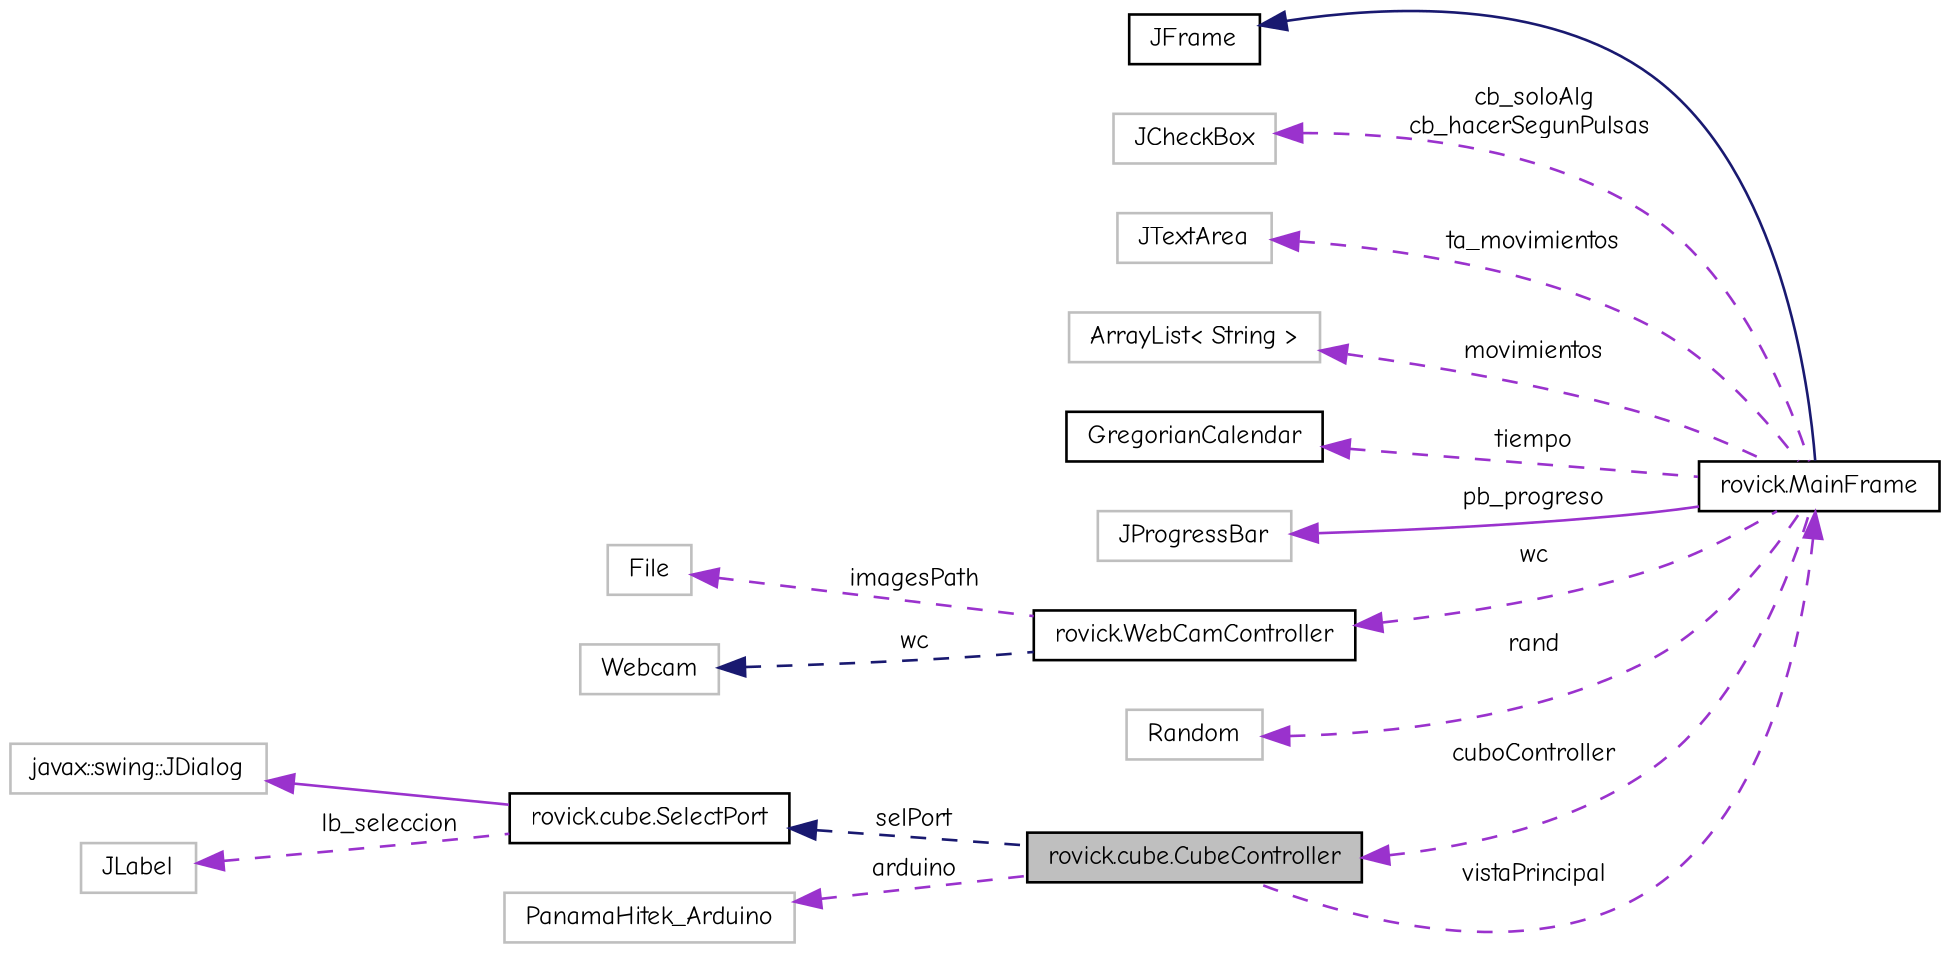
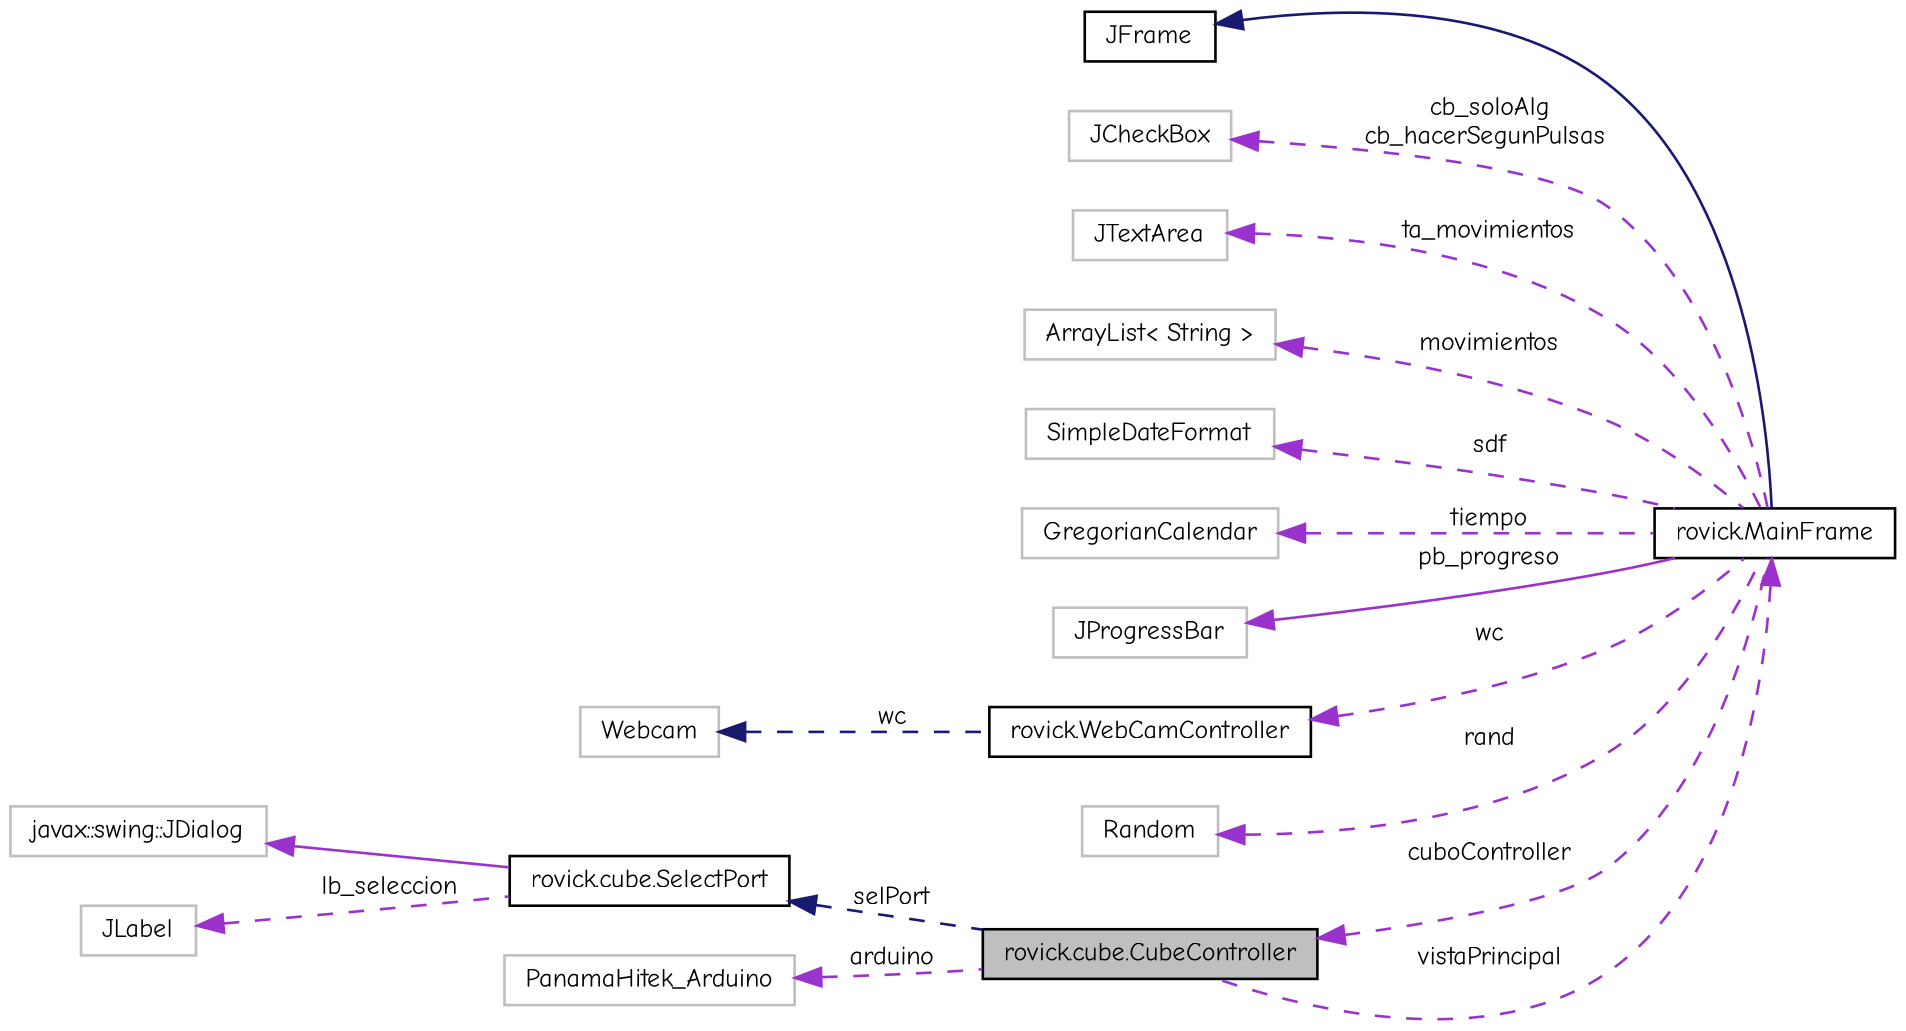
none -> (1150, 434)
(1195, 437) -> (1150, 533)
(650, 570) -> none
